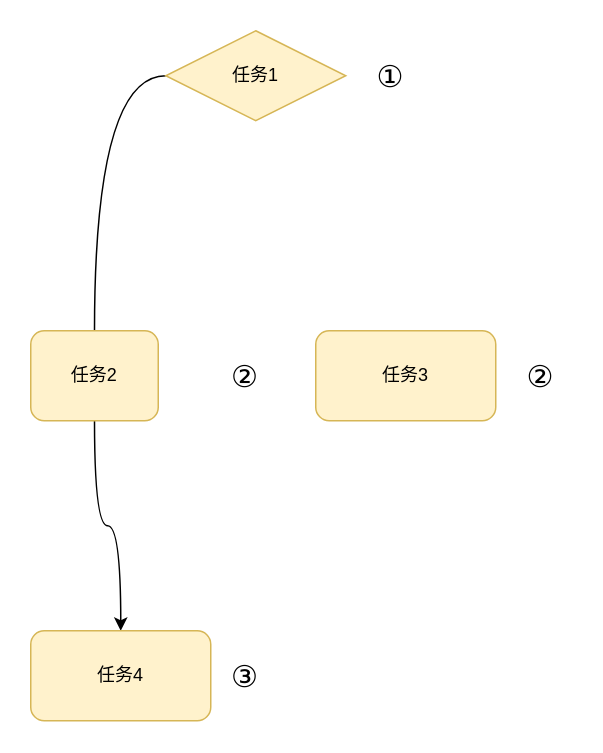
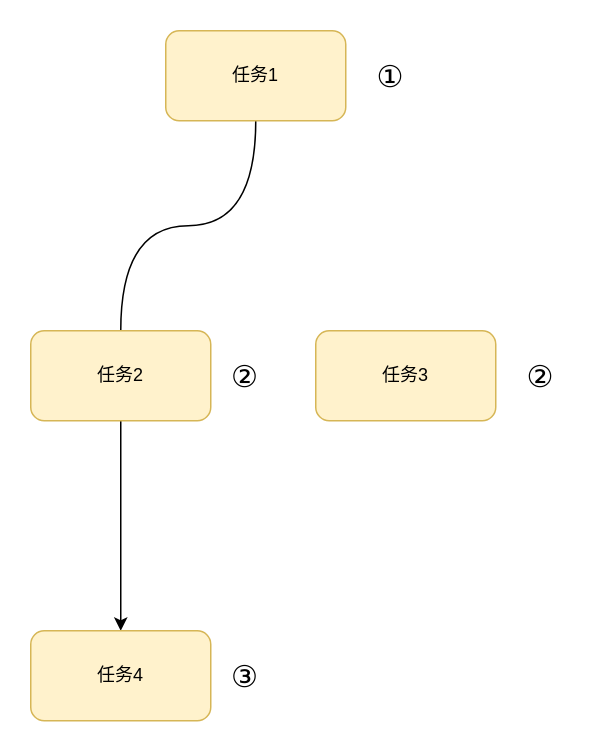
(256, 76) -> (256, 76)
(95, 376) -> (121, 376)
